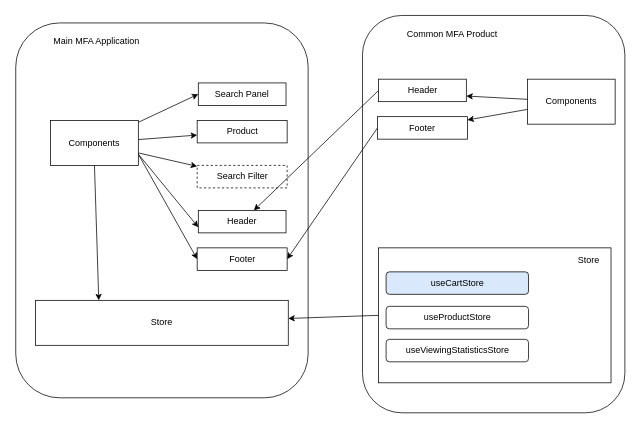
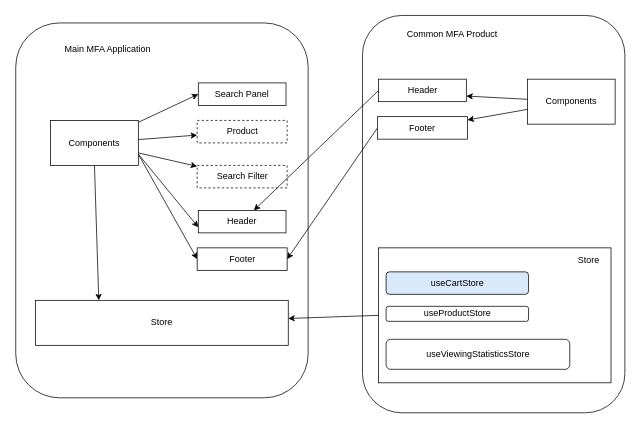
(98, 42) -> (109, 49)
(242, 132) -> (242, 132)
(458, 318) -> (458, 314)
(458, 351) -> (478, 354)
